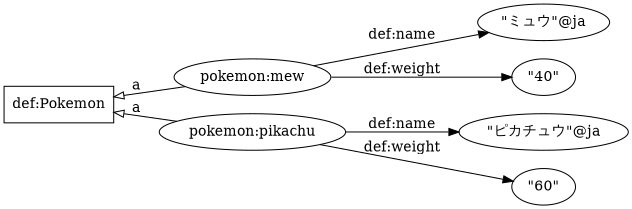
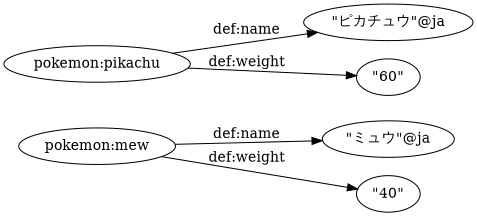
(59, 105) -> none
